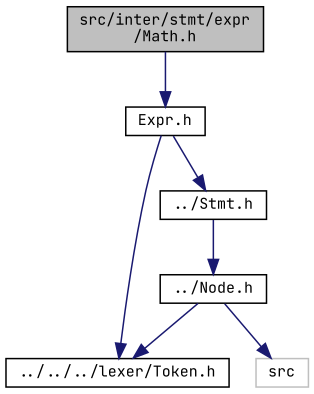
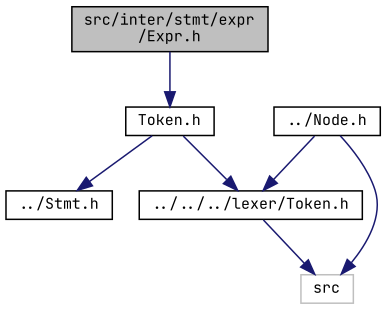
(165, 29) -> (170, 29)
(165, 121) -> (170, 121)
(213, 240) -> none
none -> (284, 242)
